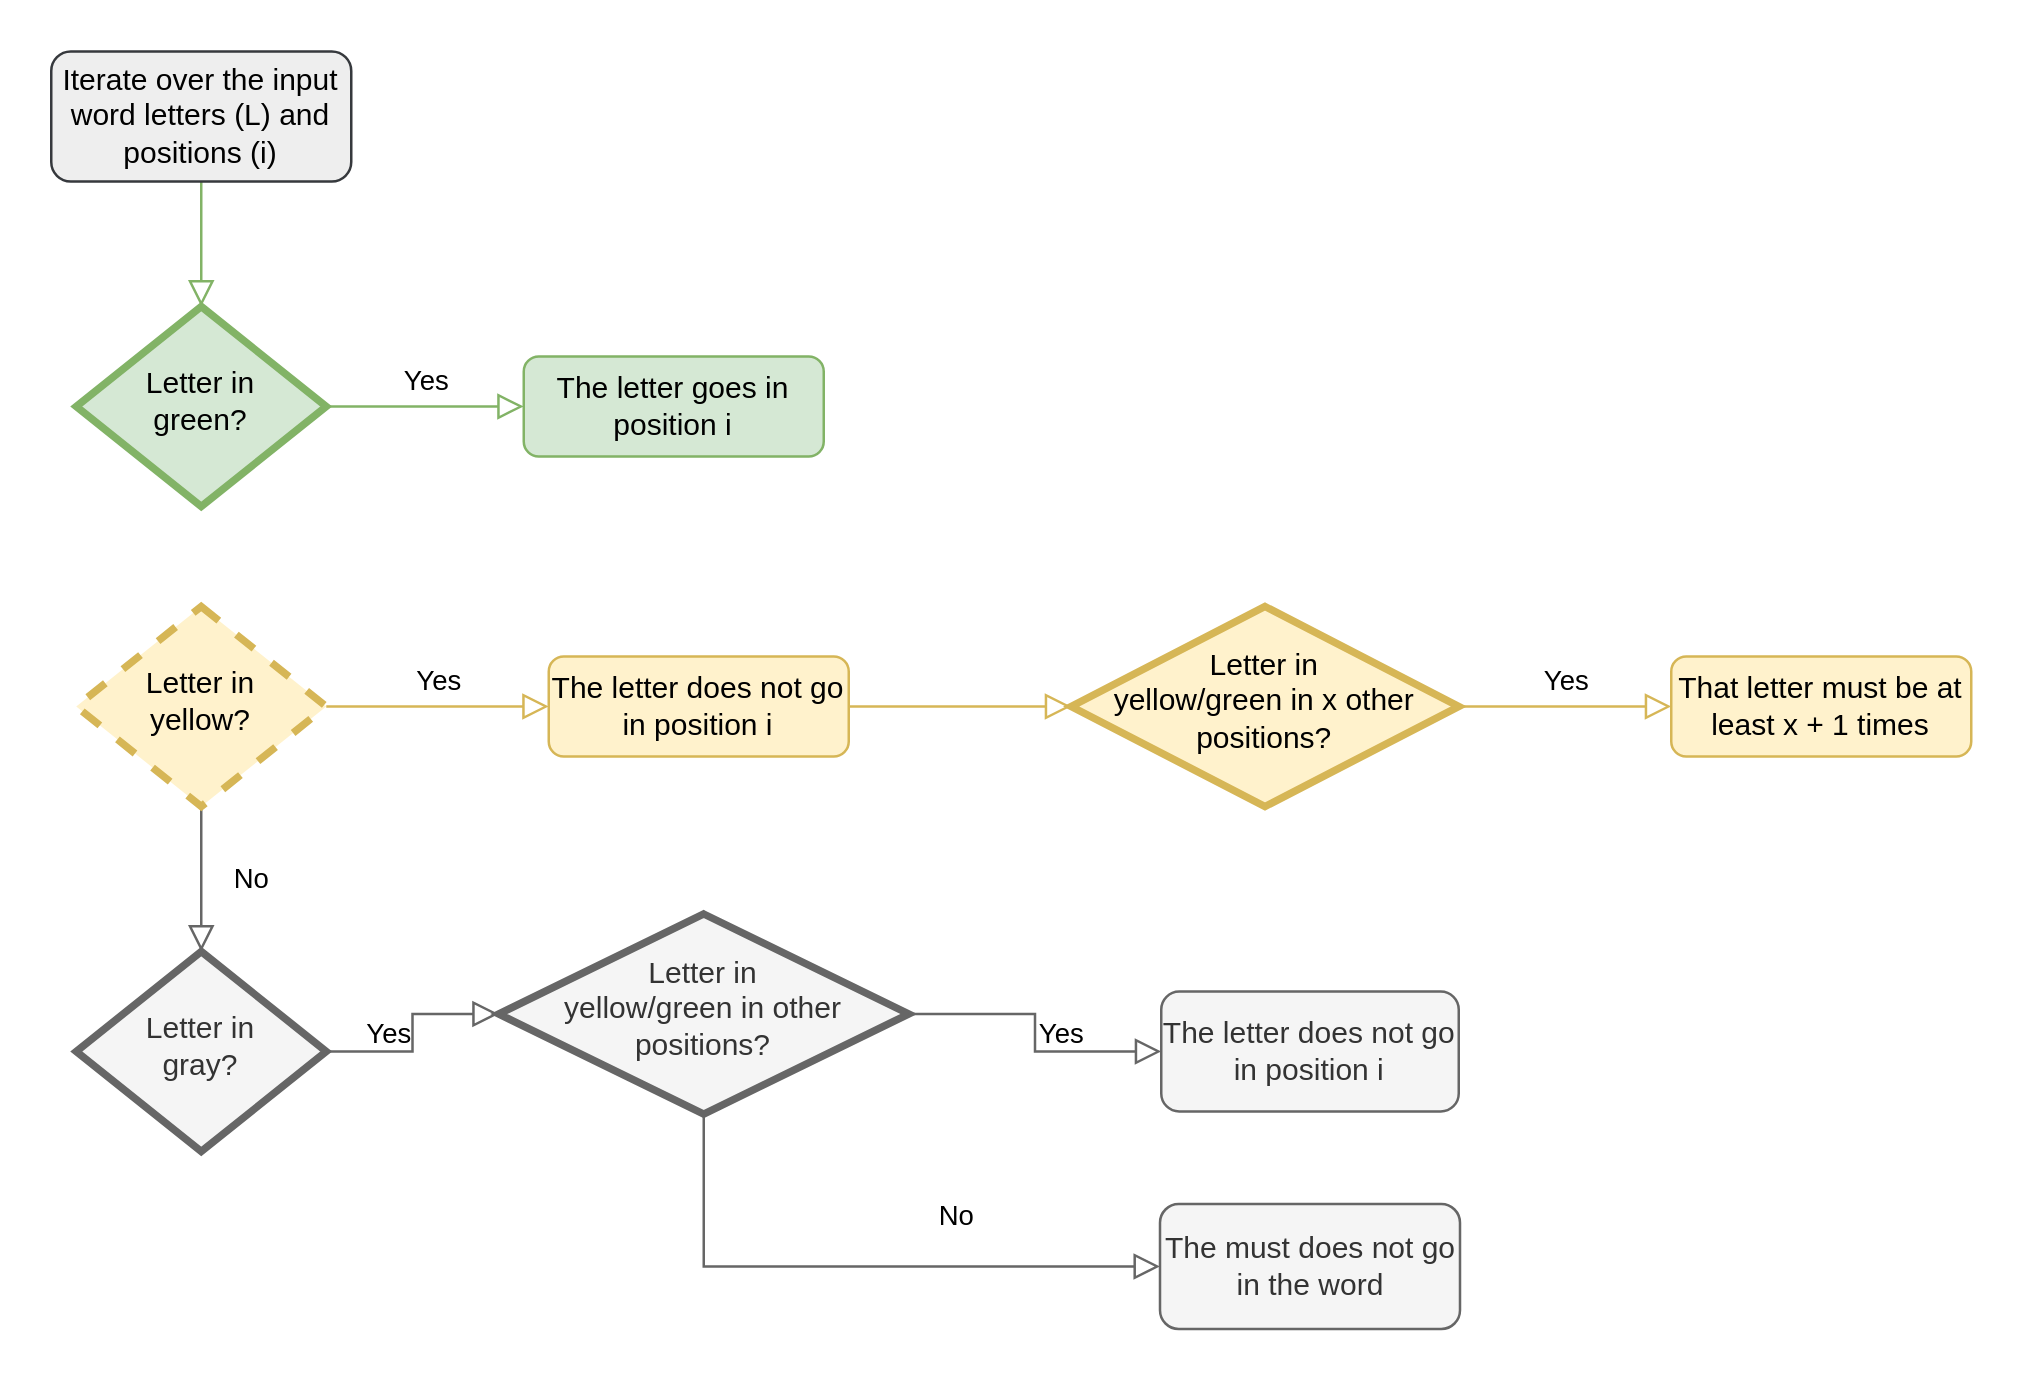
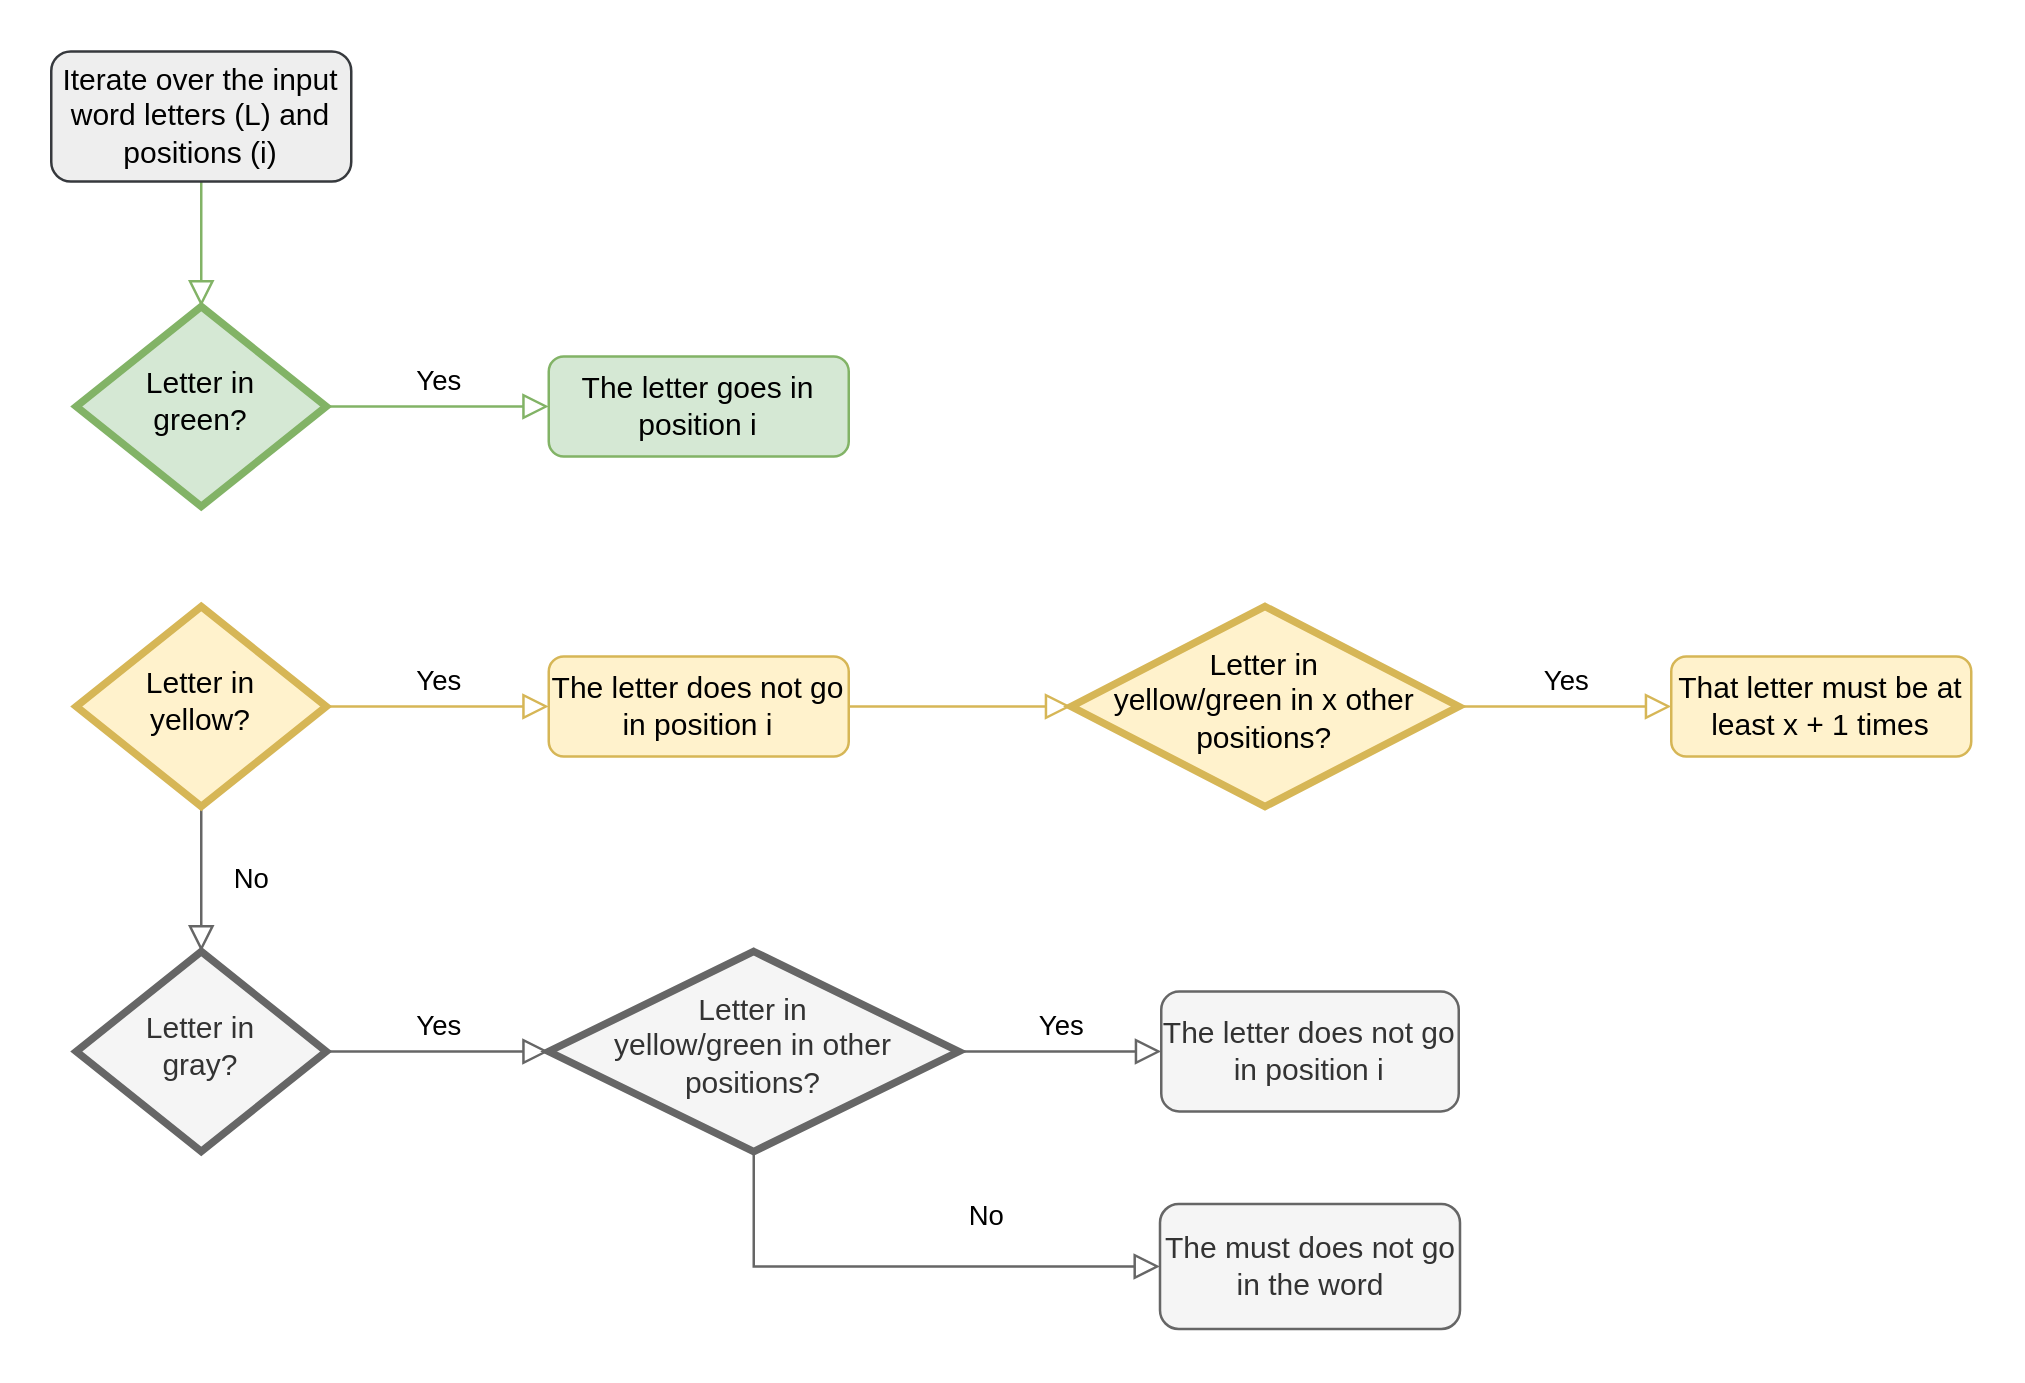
(674, 406) -> (699, 406)
(201, 706) -> (201, 706)
(704, 1014) -> (754, 1051)
